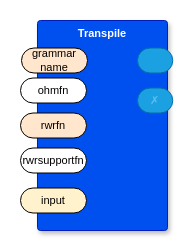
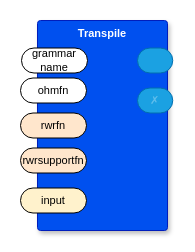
(55, 61) -> (55, 61)
(54, 161) -> (54, 161)
